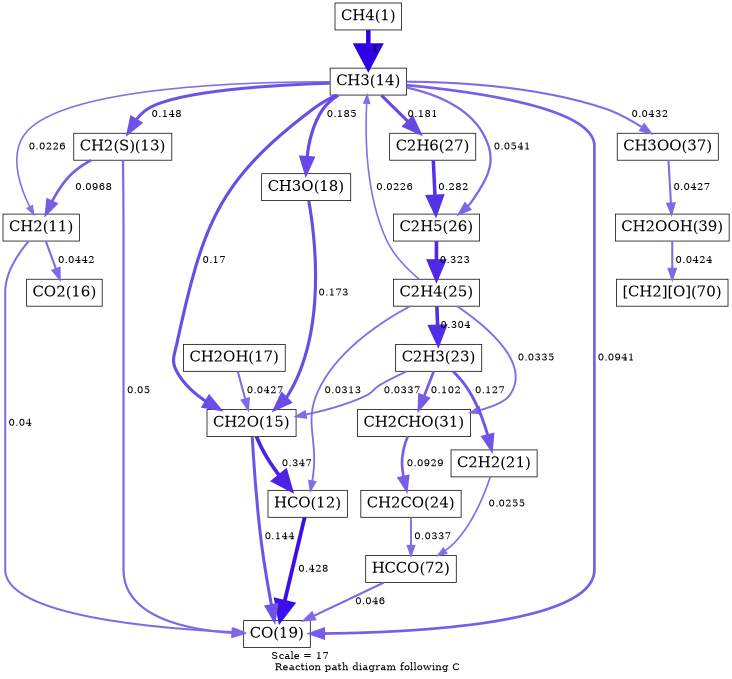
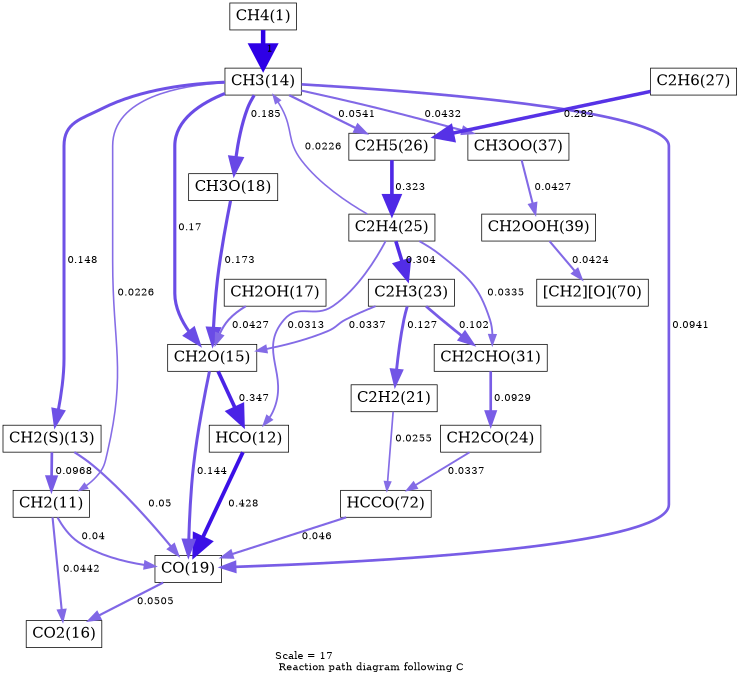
(395, 108) -> none
none -> (131, 599)
